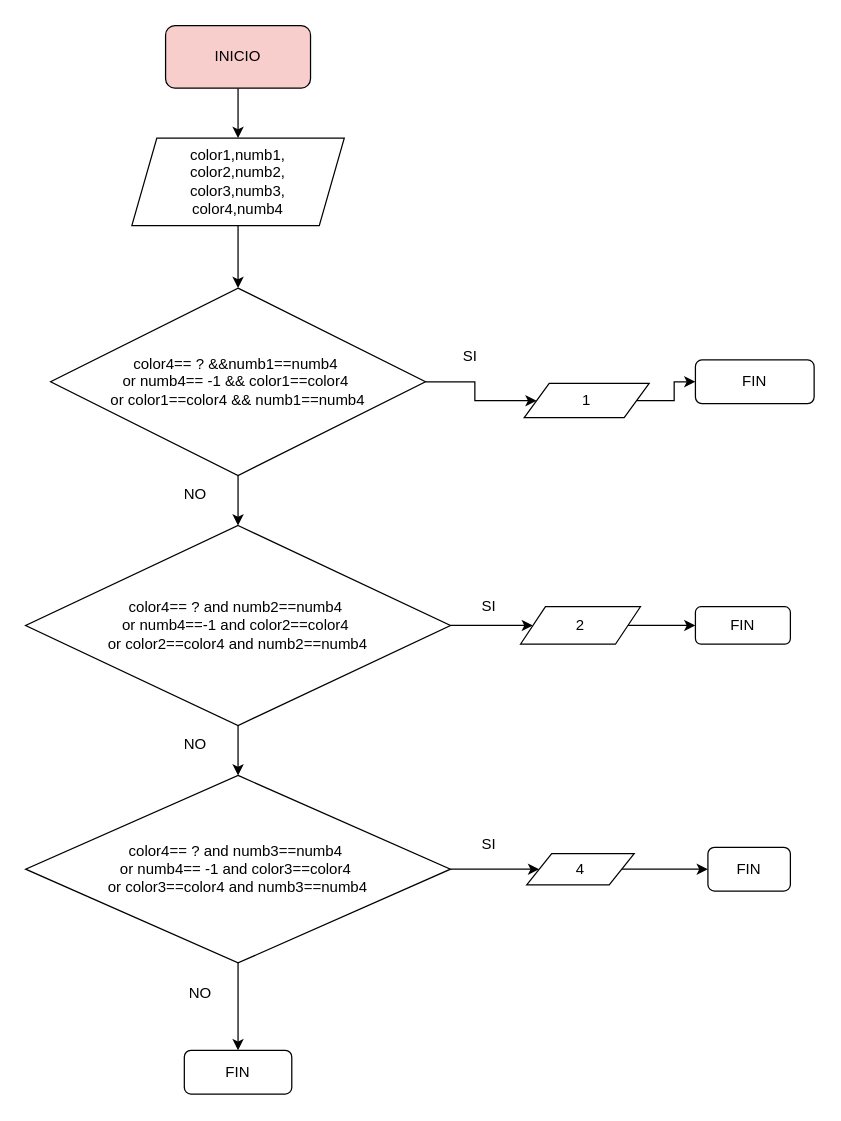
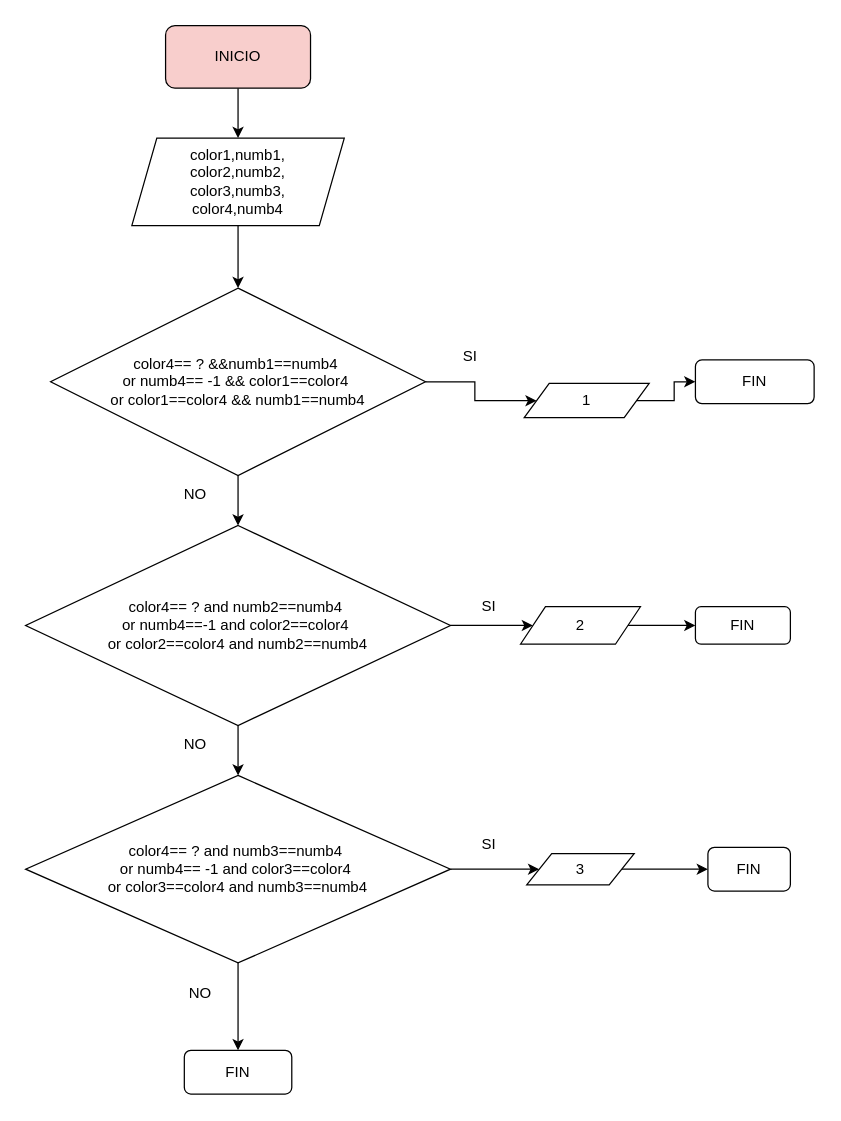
(581, 869) -> (581, 869)
